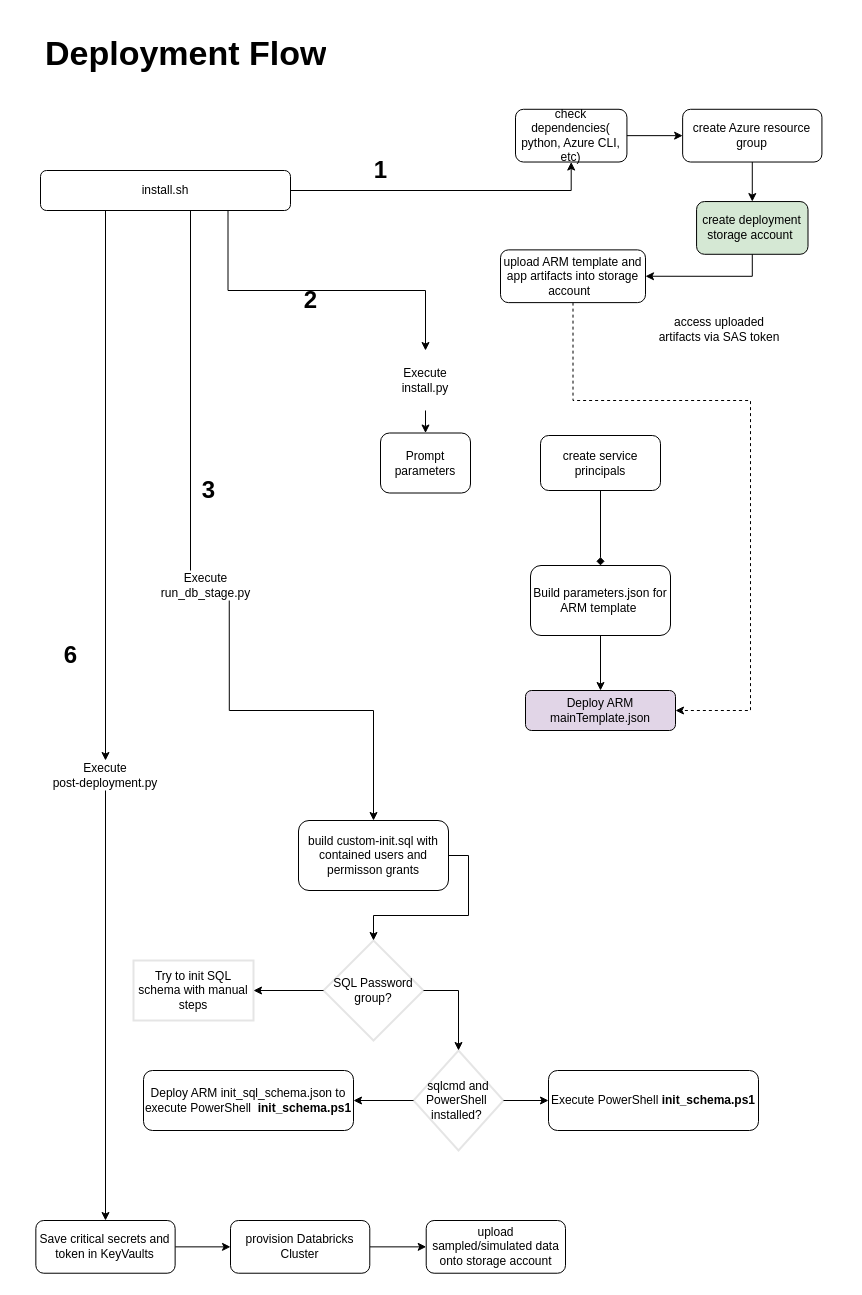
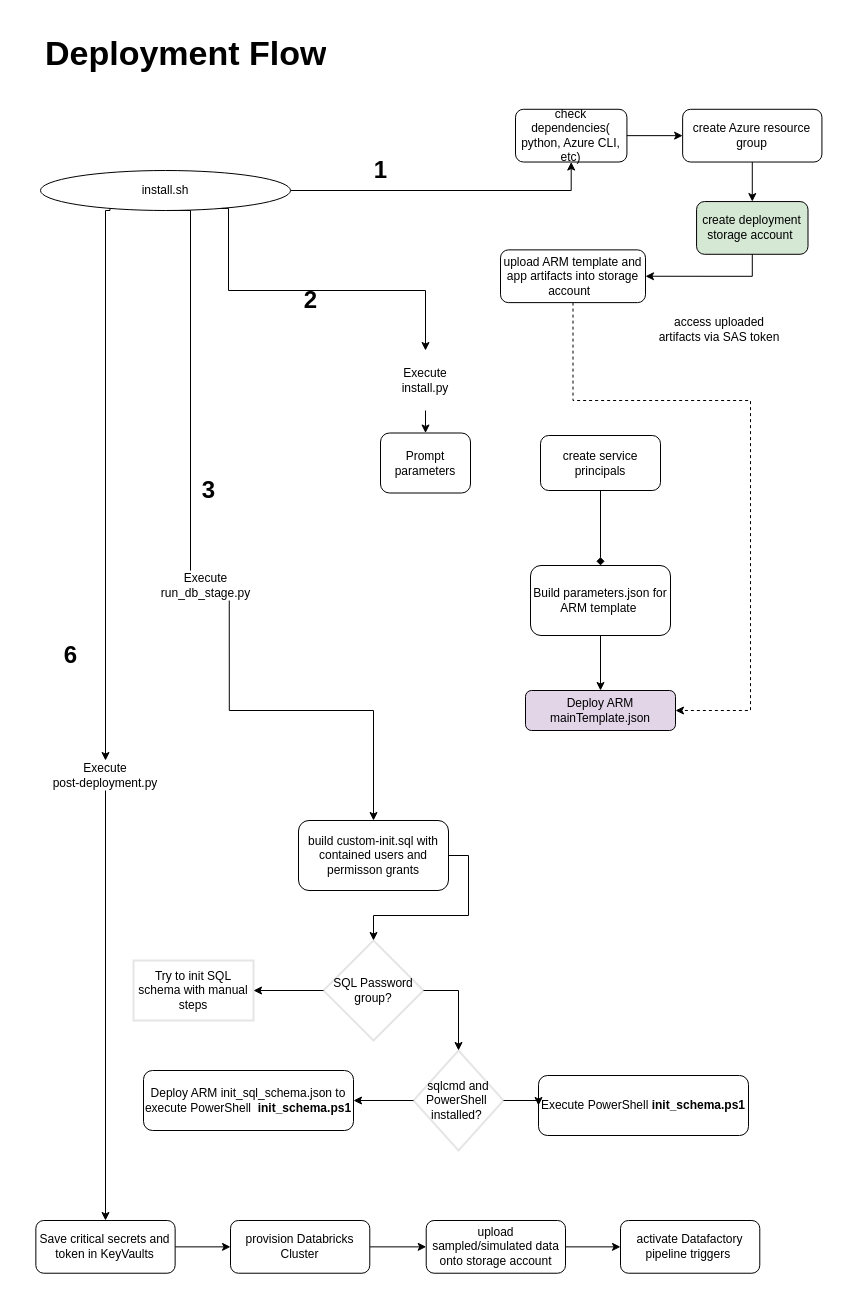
(166, 191) -> (166, 191)
(654, 1101) -> (644, 1106)
none -> (590, 1247)
none -> (690, 1247)
